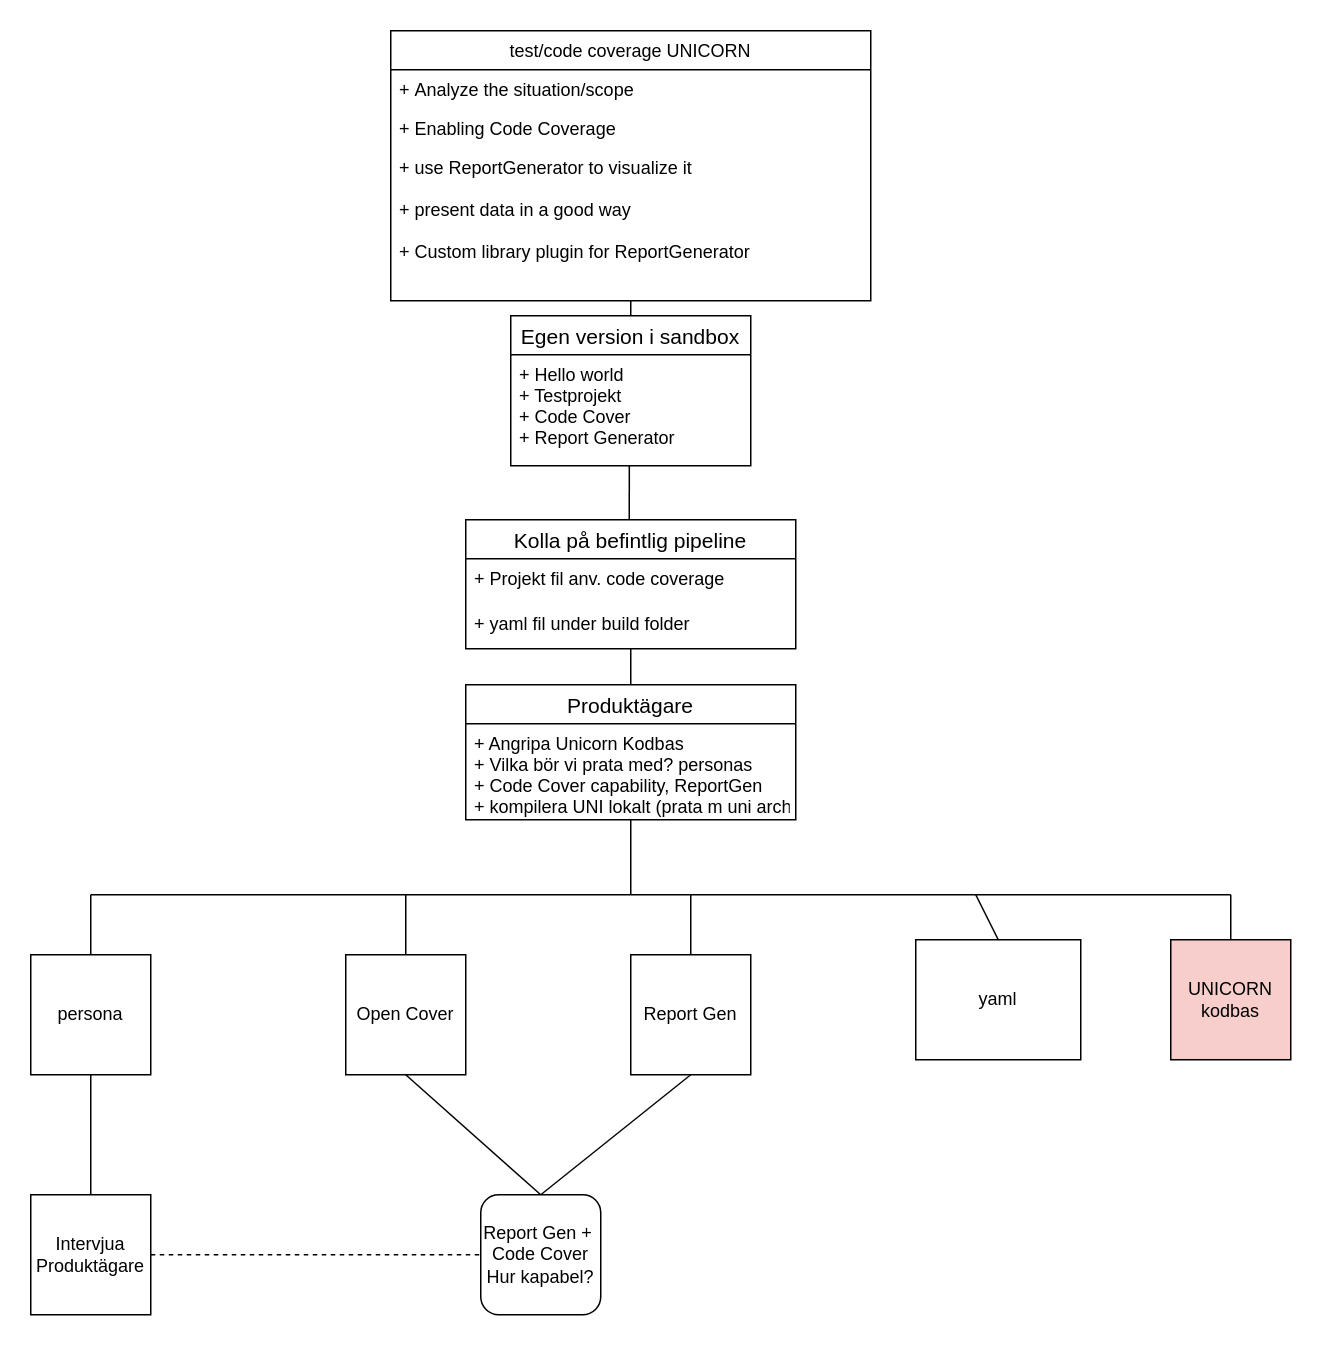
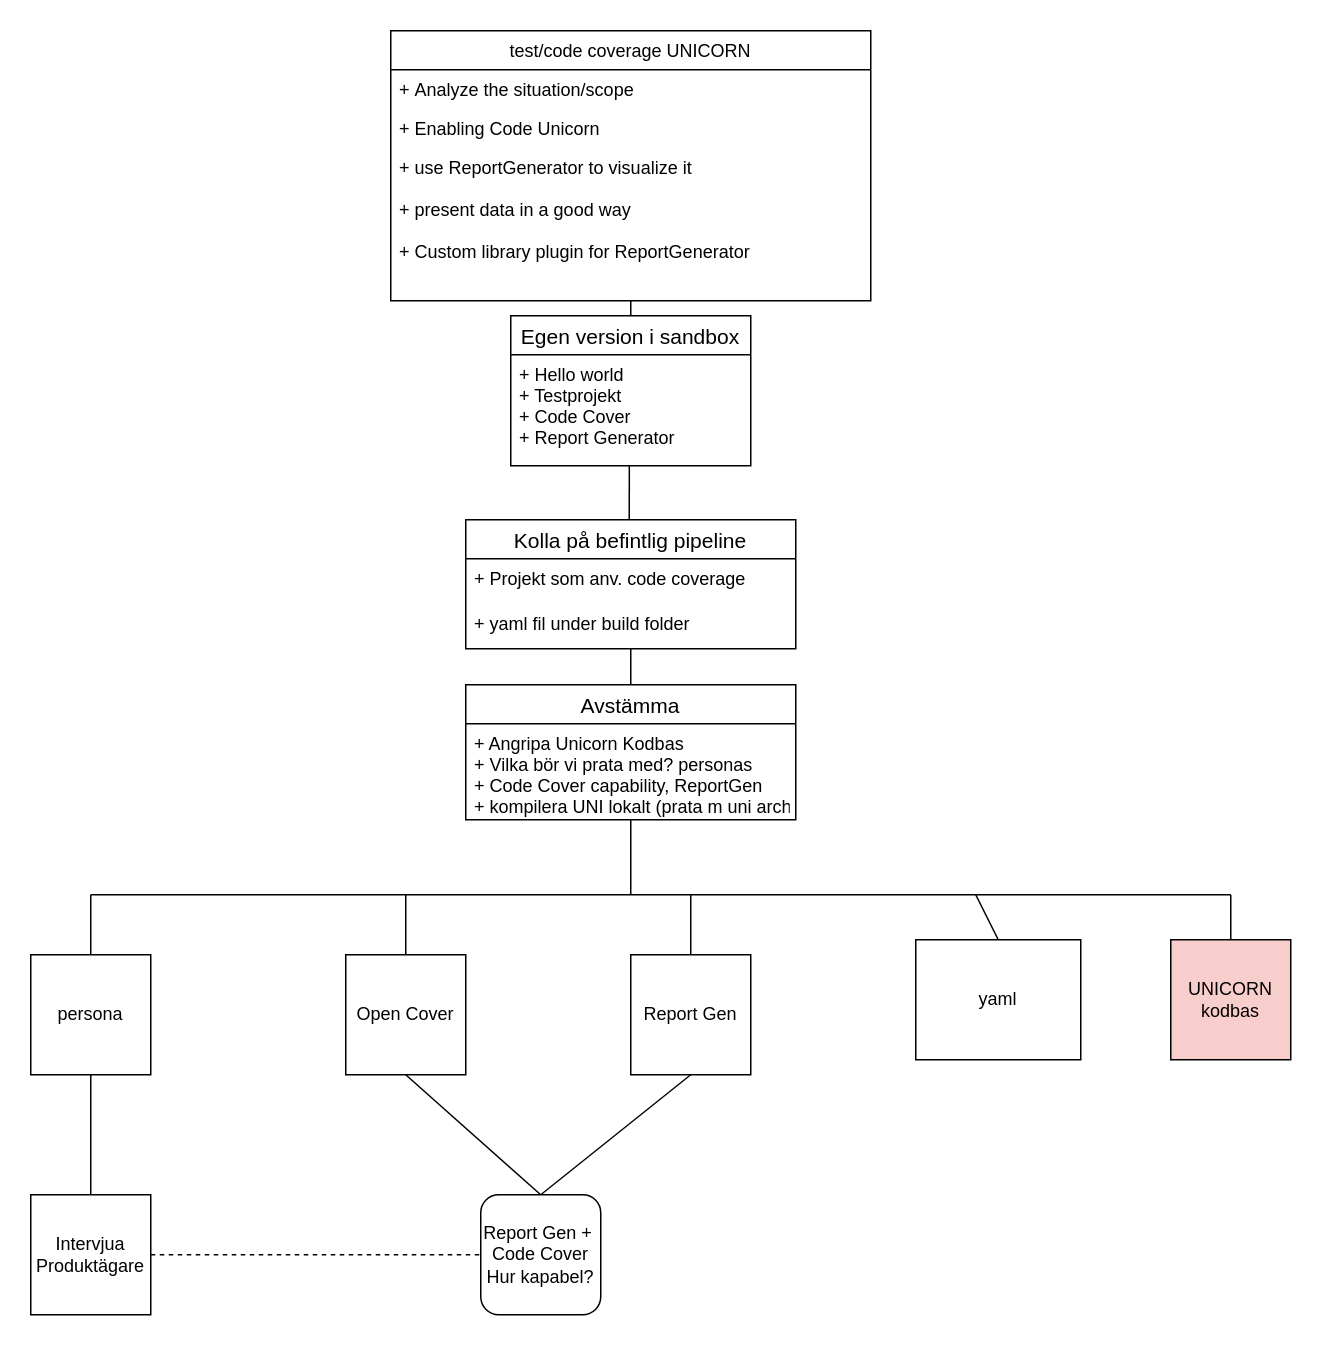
(511, 129) -> (503, 129)
(617, 579) -> (621, 579)
(630, 706) -> (630, 706)
